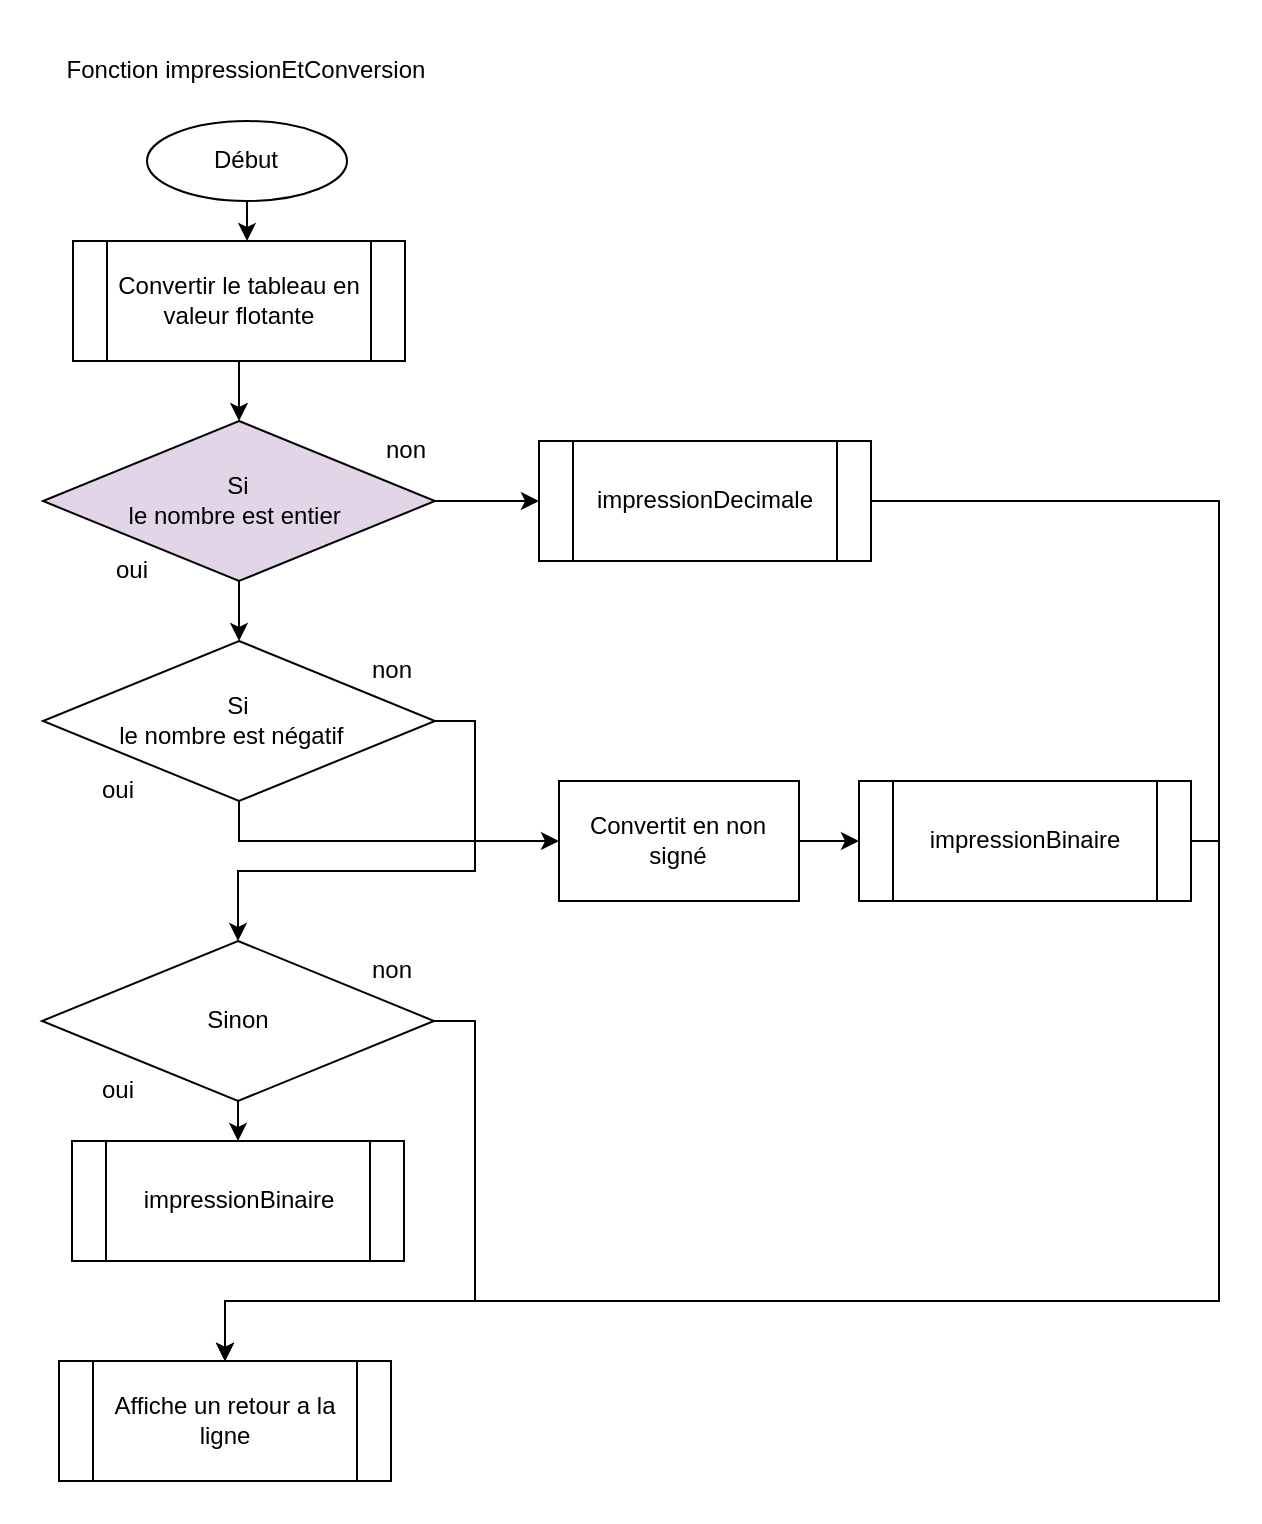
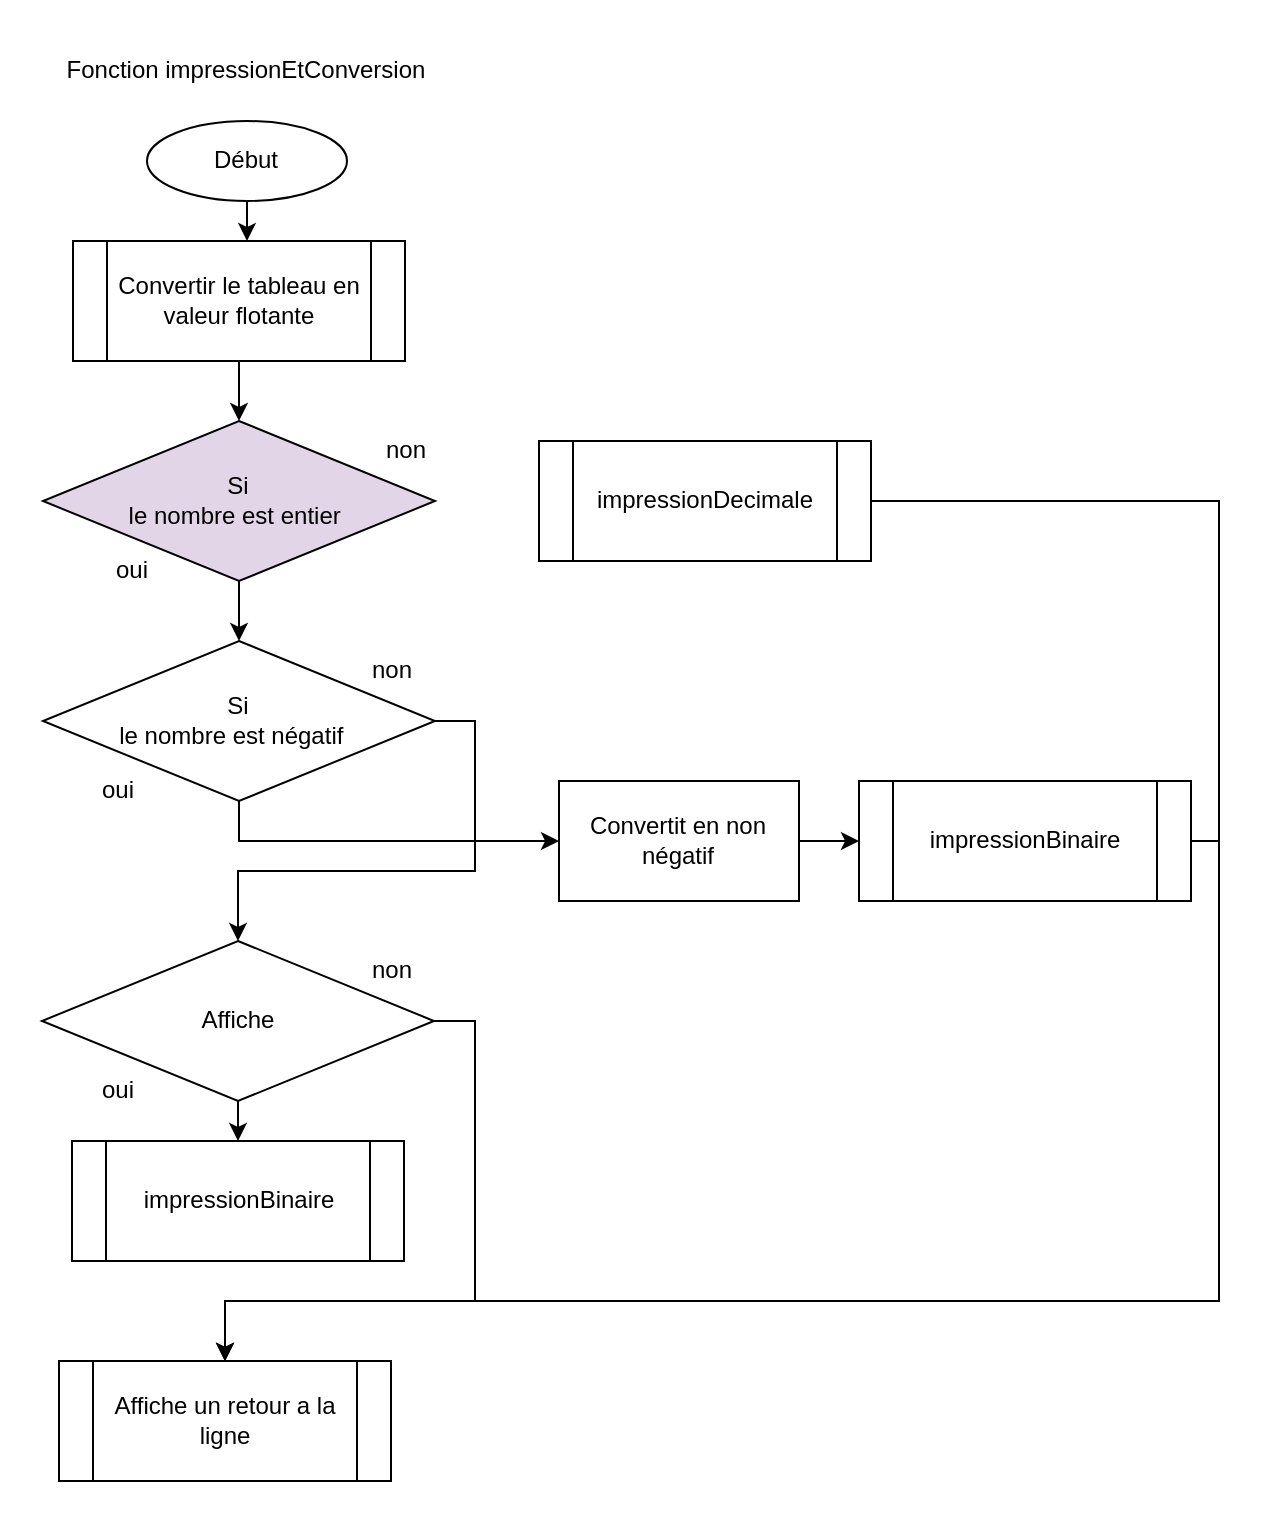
(480, 501) -> none
(679, 841) -> (679, 841)
(239, 1021) -> (239, 1021)
